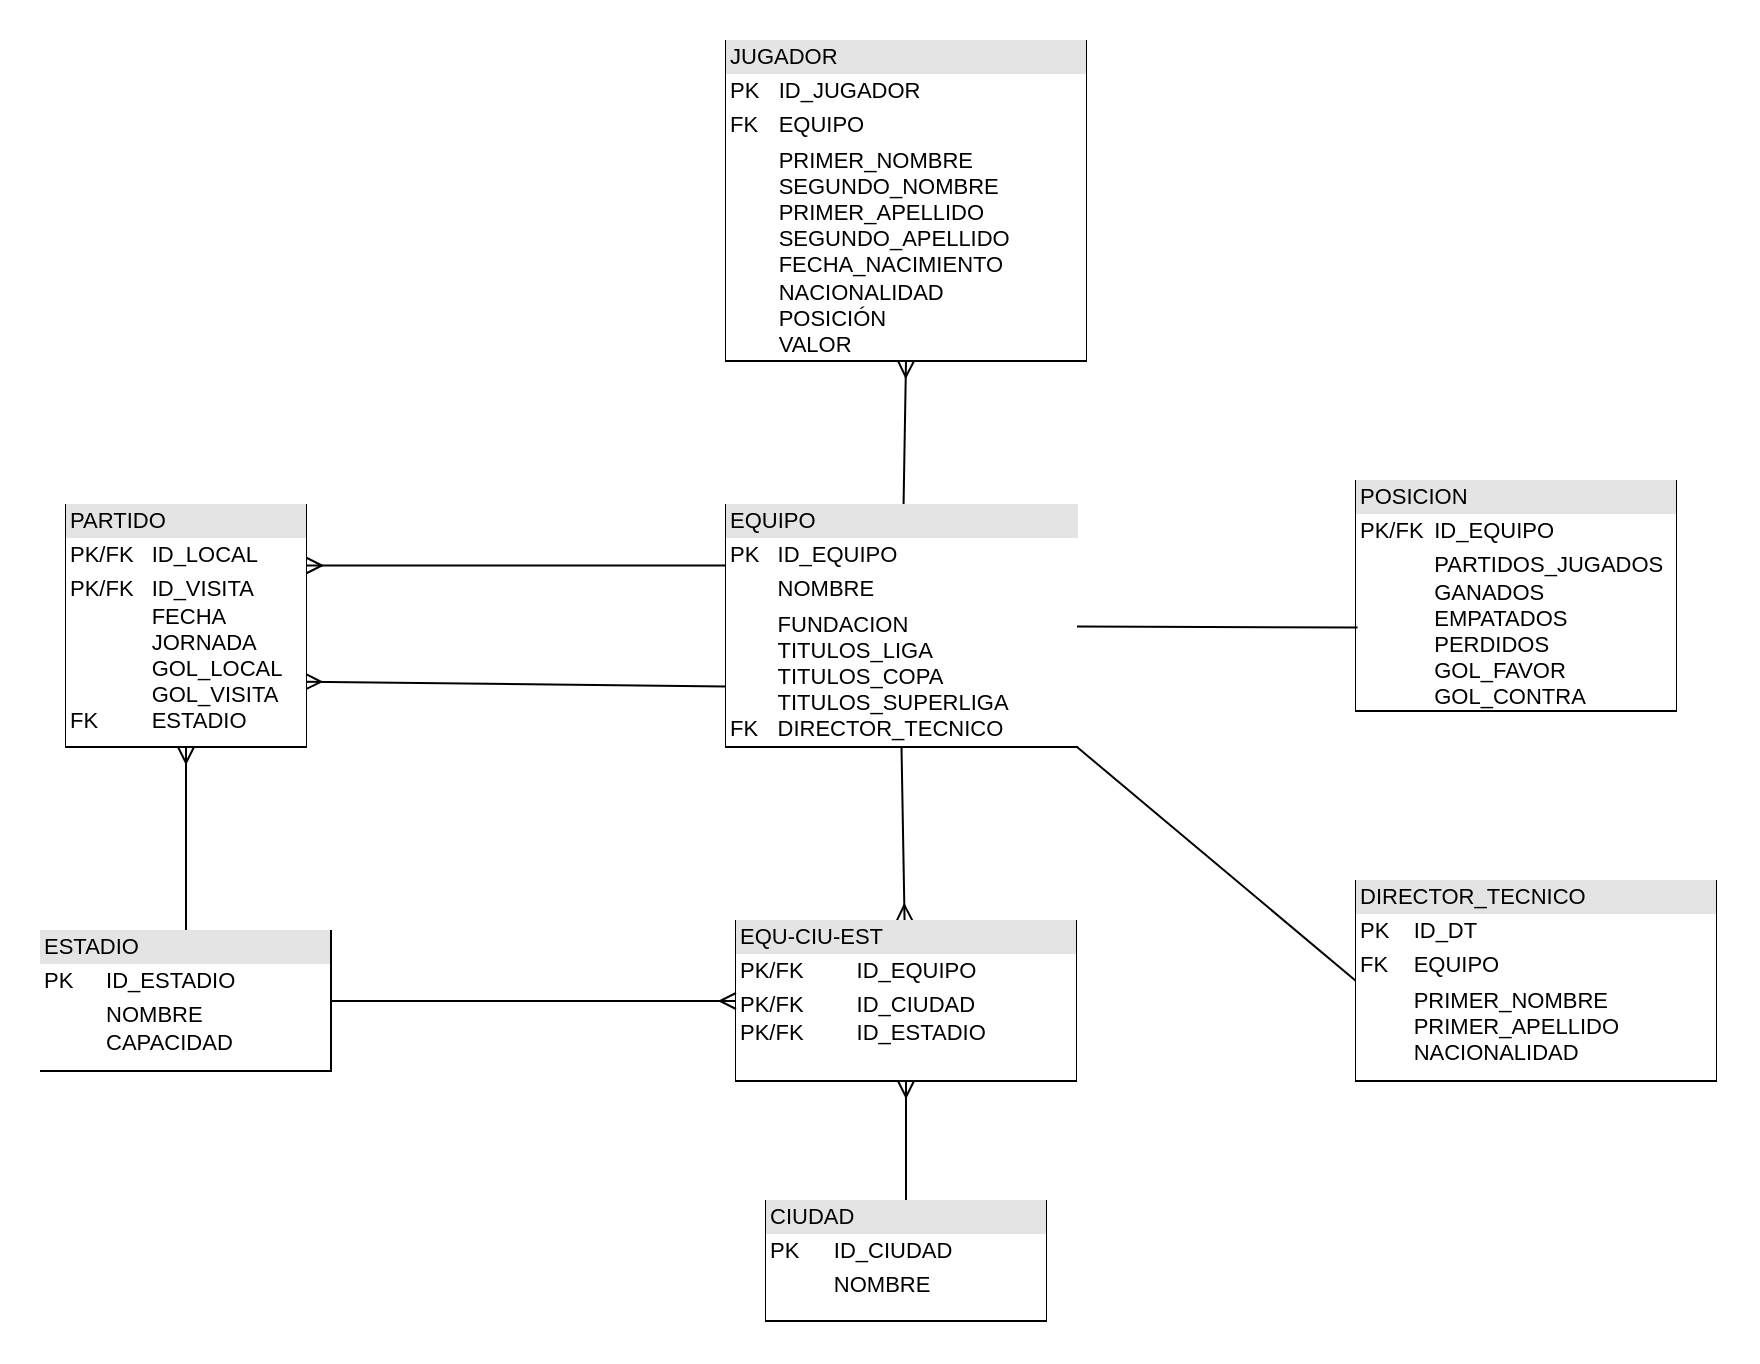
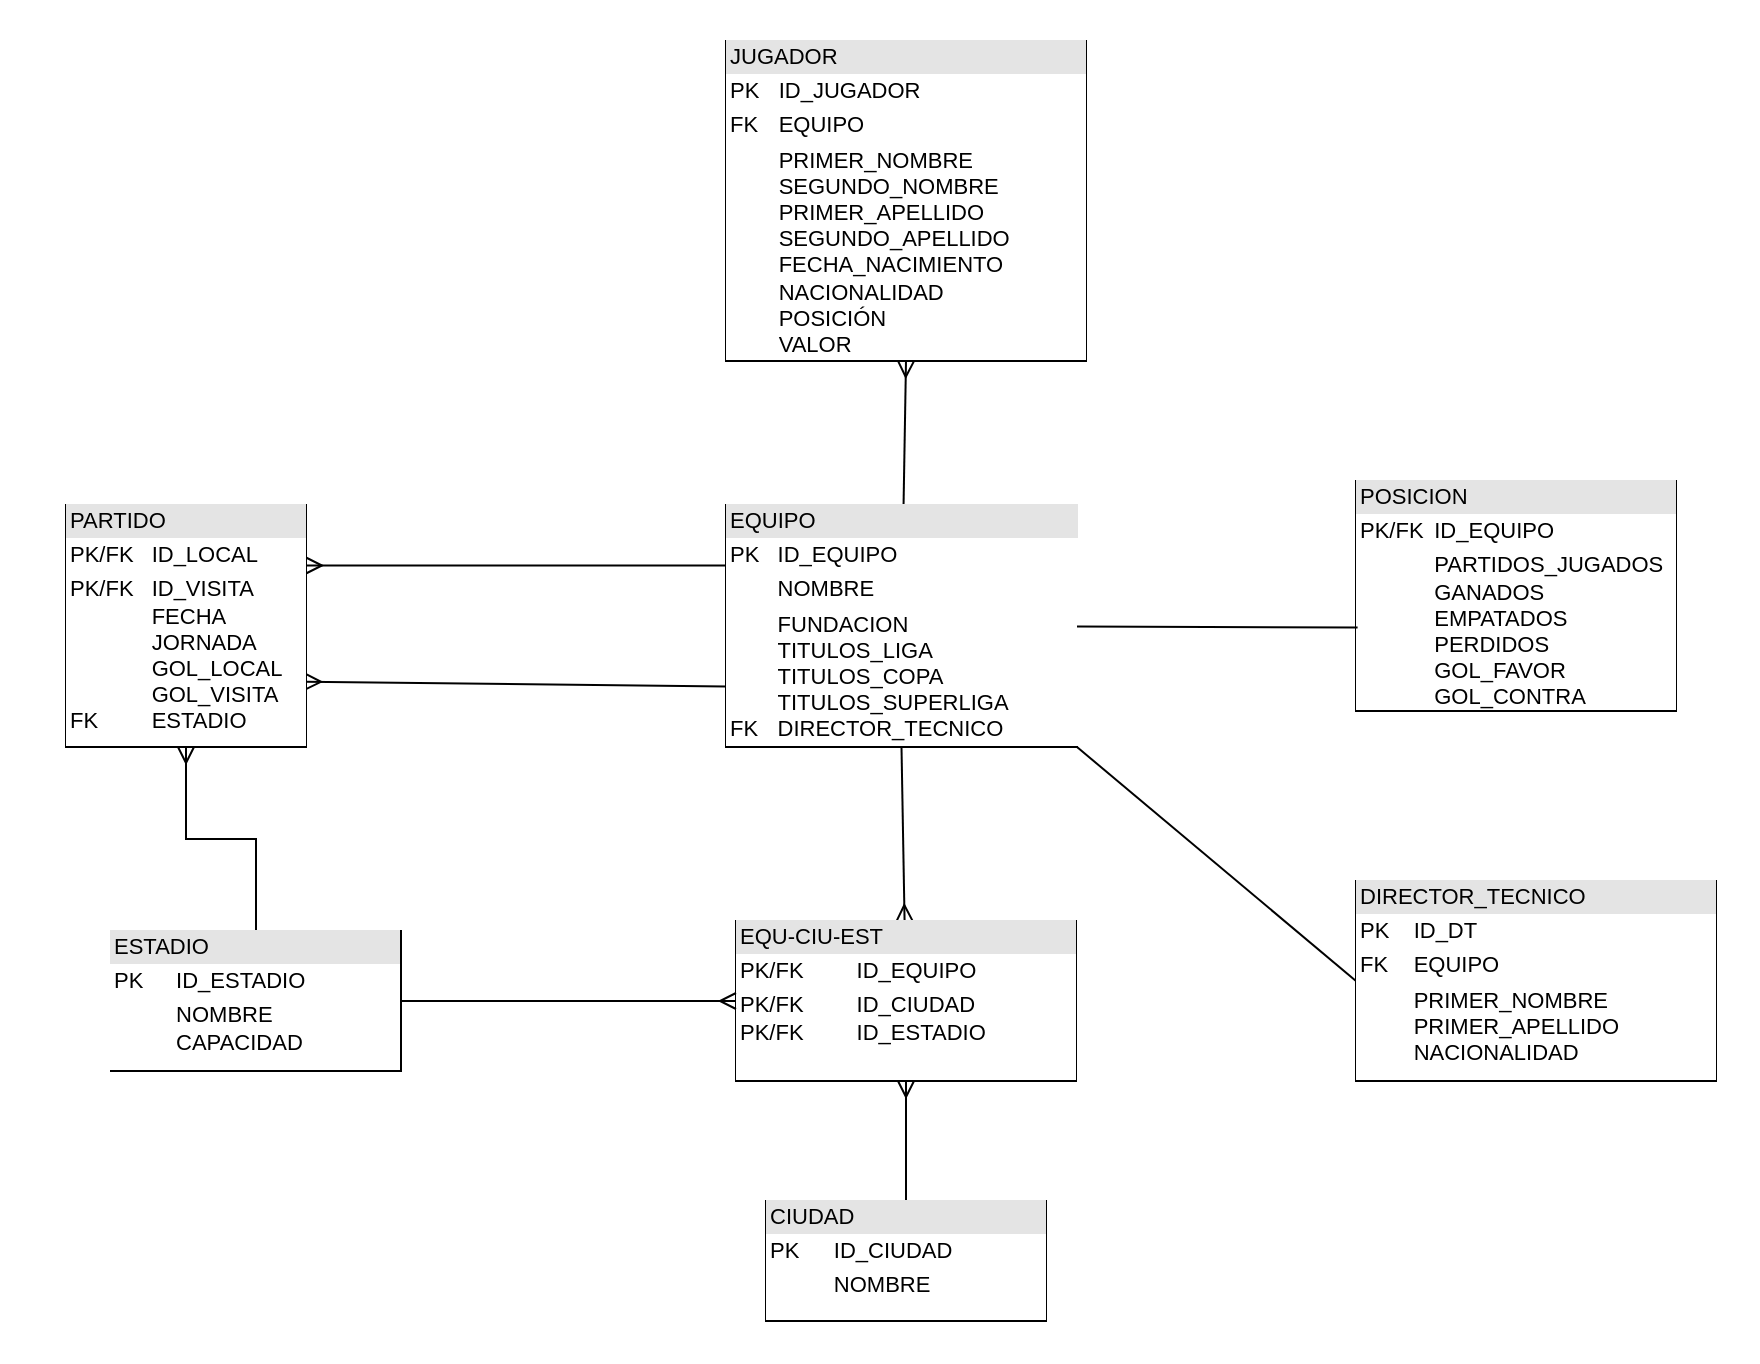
(186, 1001) -> (256, 1001)
